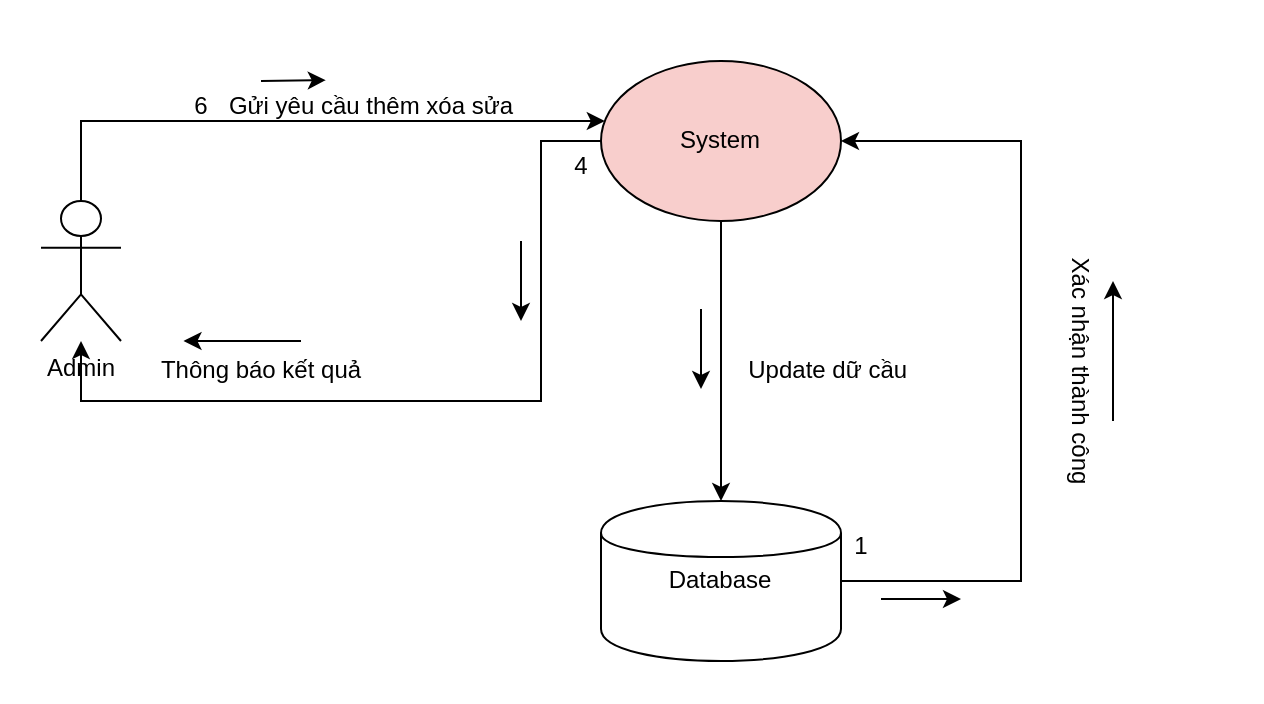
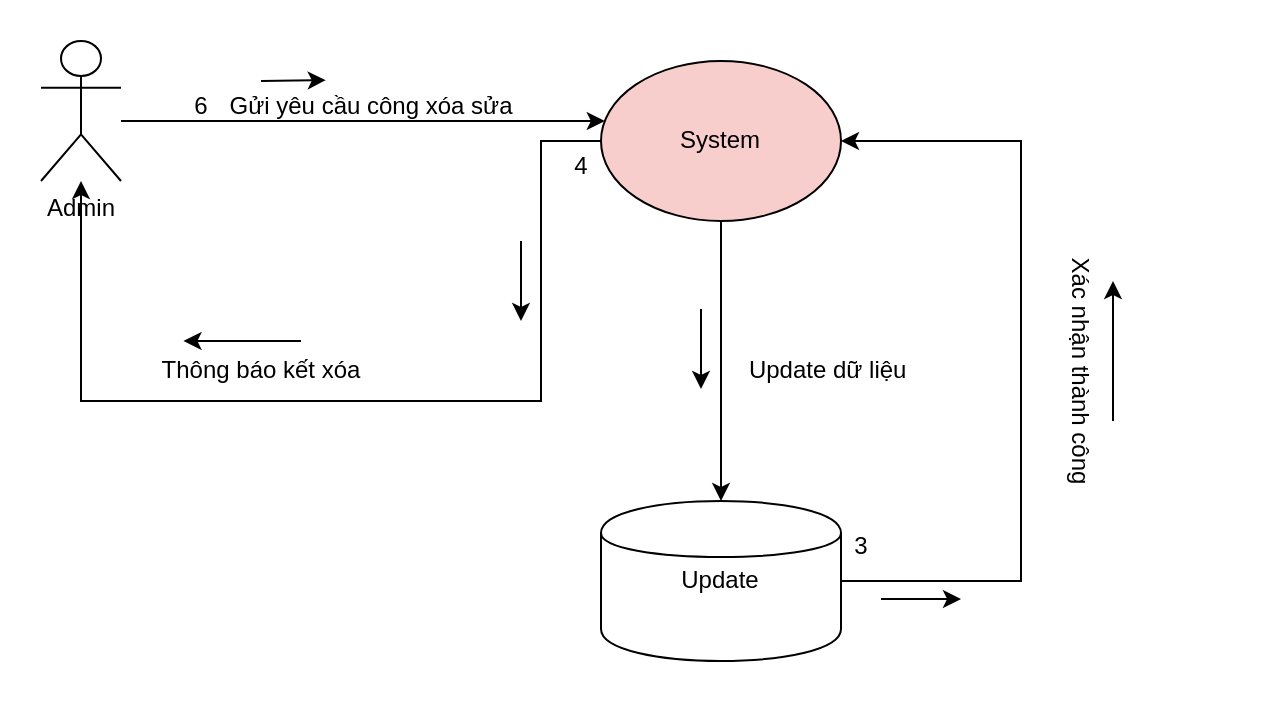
(372, 107) -> (372, 107)
(81, 271) -> (81, 111)
(262, 371) -> (262, 371)
(832, 371) -> (832, 371)
(862, 547) -> (862, 547)
(721, 581) -> (721, 581)
